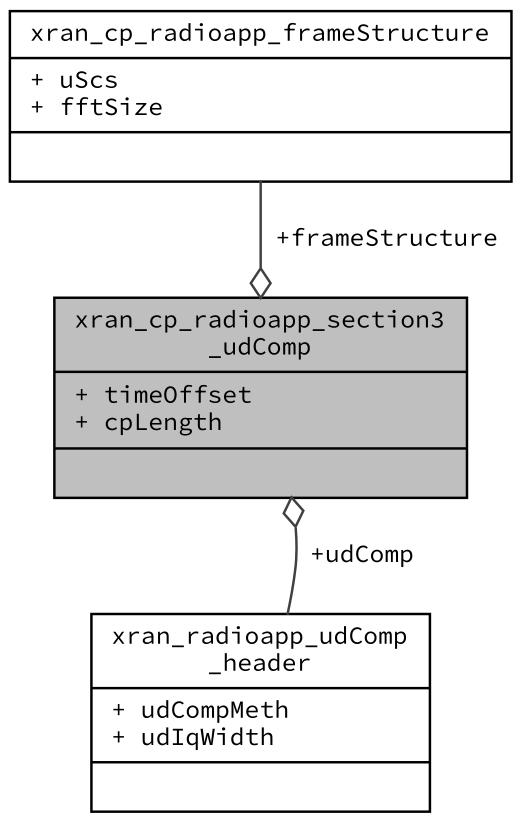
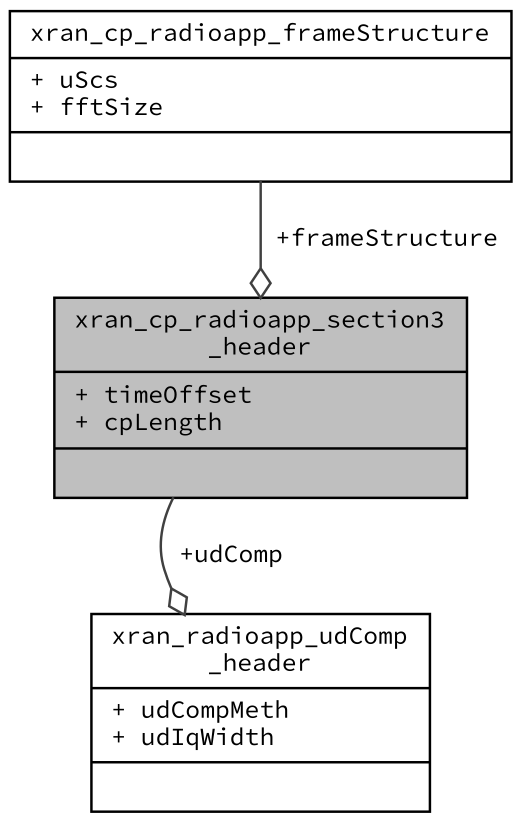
(261, 347) -> (261, 347)
(295, 572) -> (161, 543)
